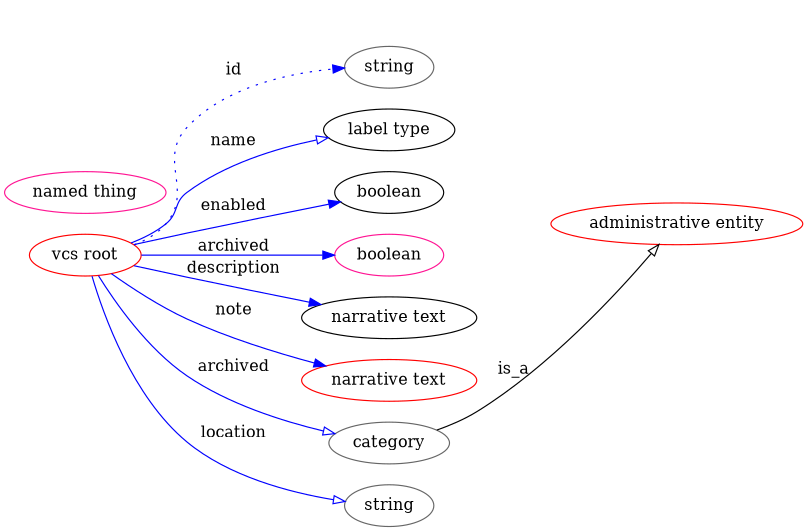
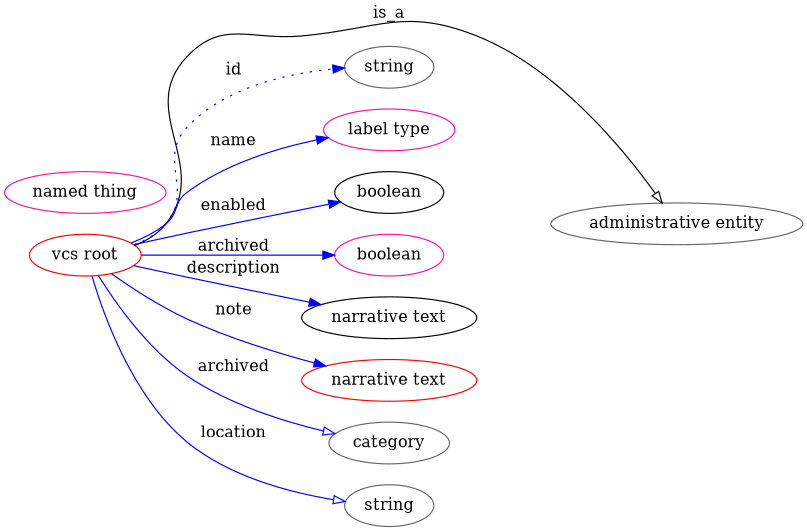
(389, 130) -> (389, 130)
(213, 176) -> (213, 176)
(677, 224) -> (677, 224)
(553, 354) -> (342, 30)
